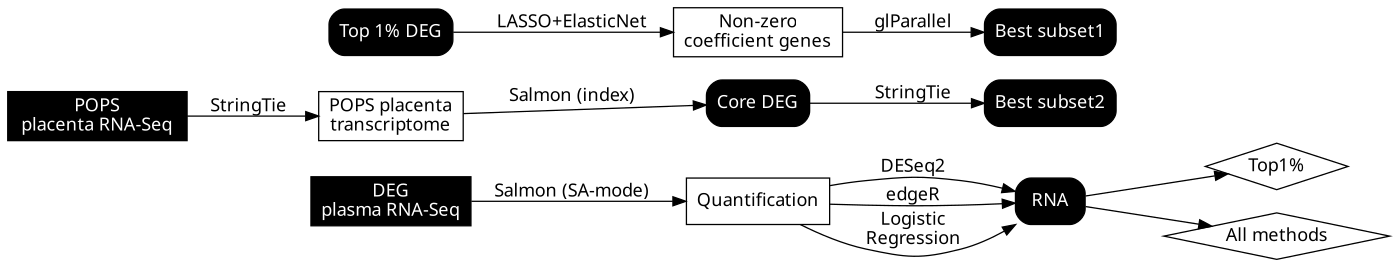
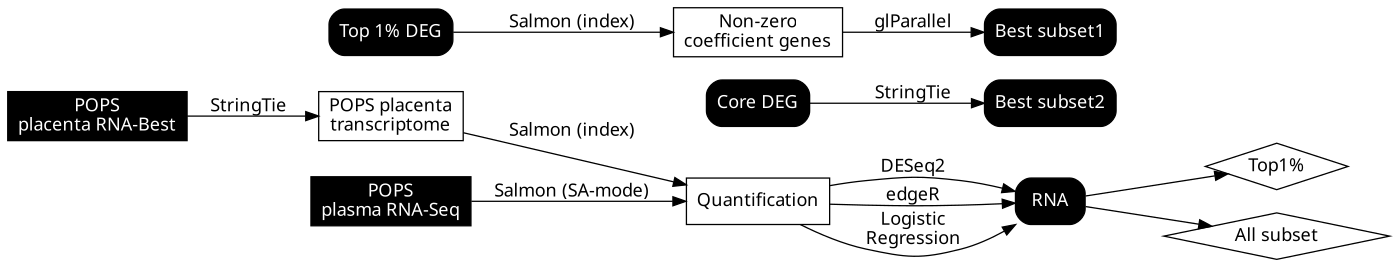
(572, 23) -> (572, 23)
(578, 110) -> (569, 157)
(97, 116) -> (97, 116)
(391, 201) -> (391, 201)
(1277, 236) -> (1277, 236)
